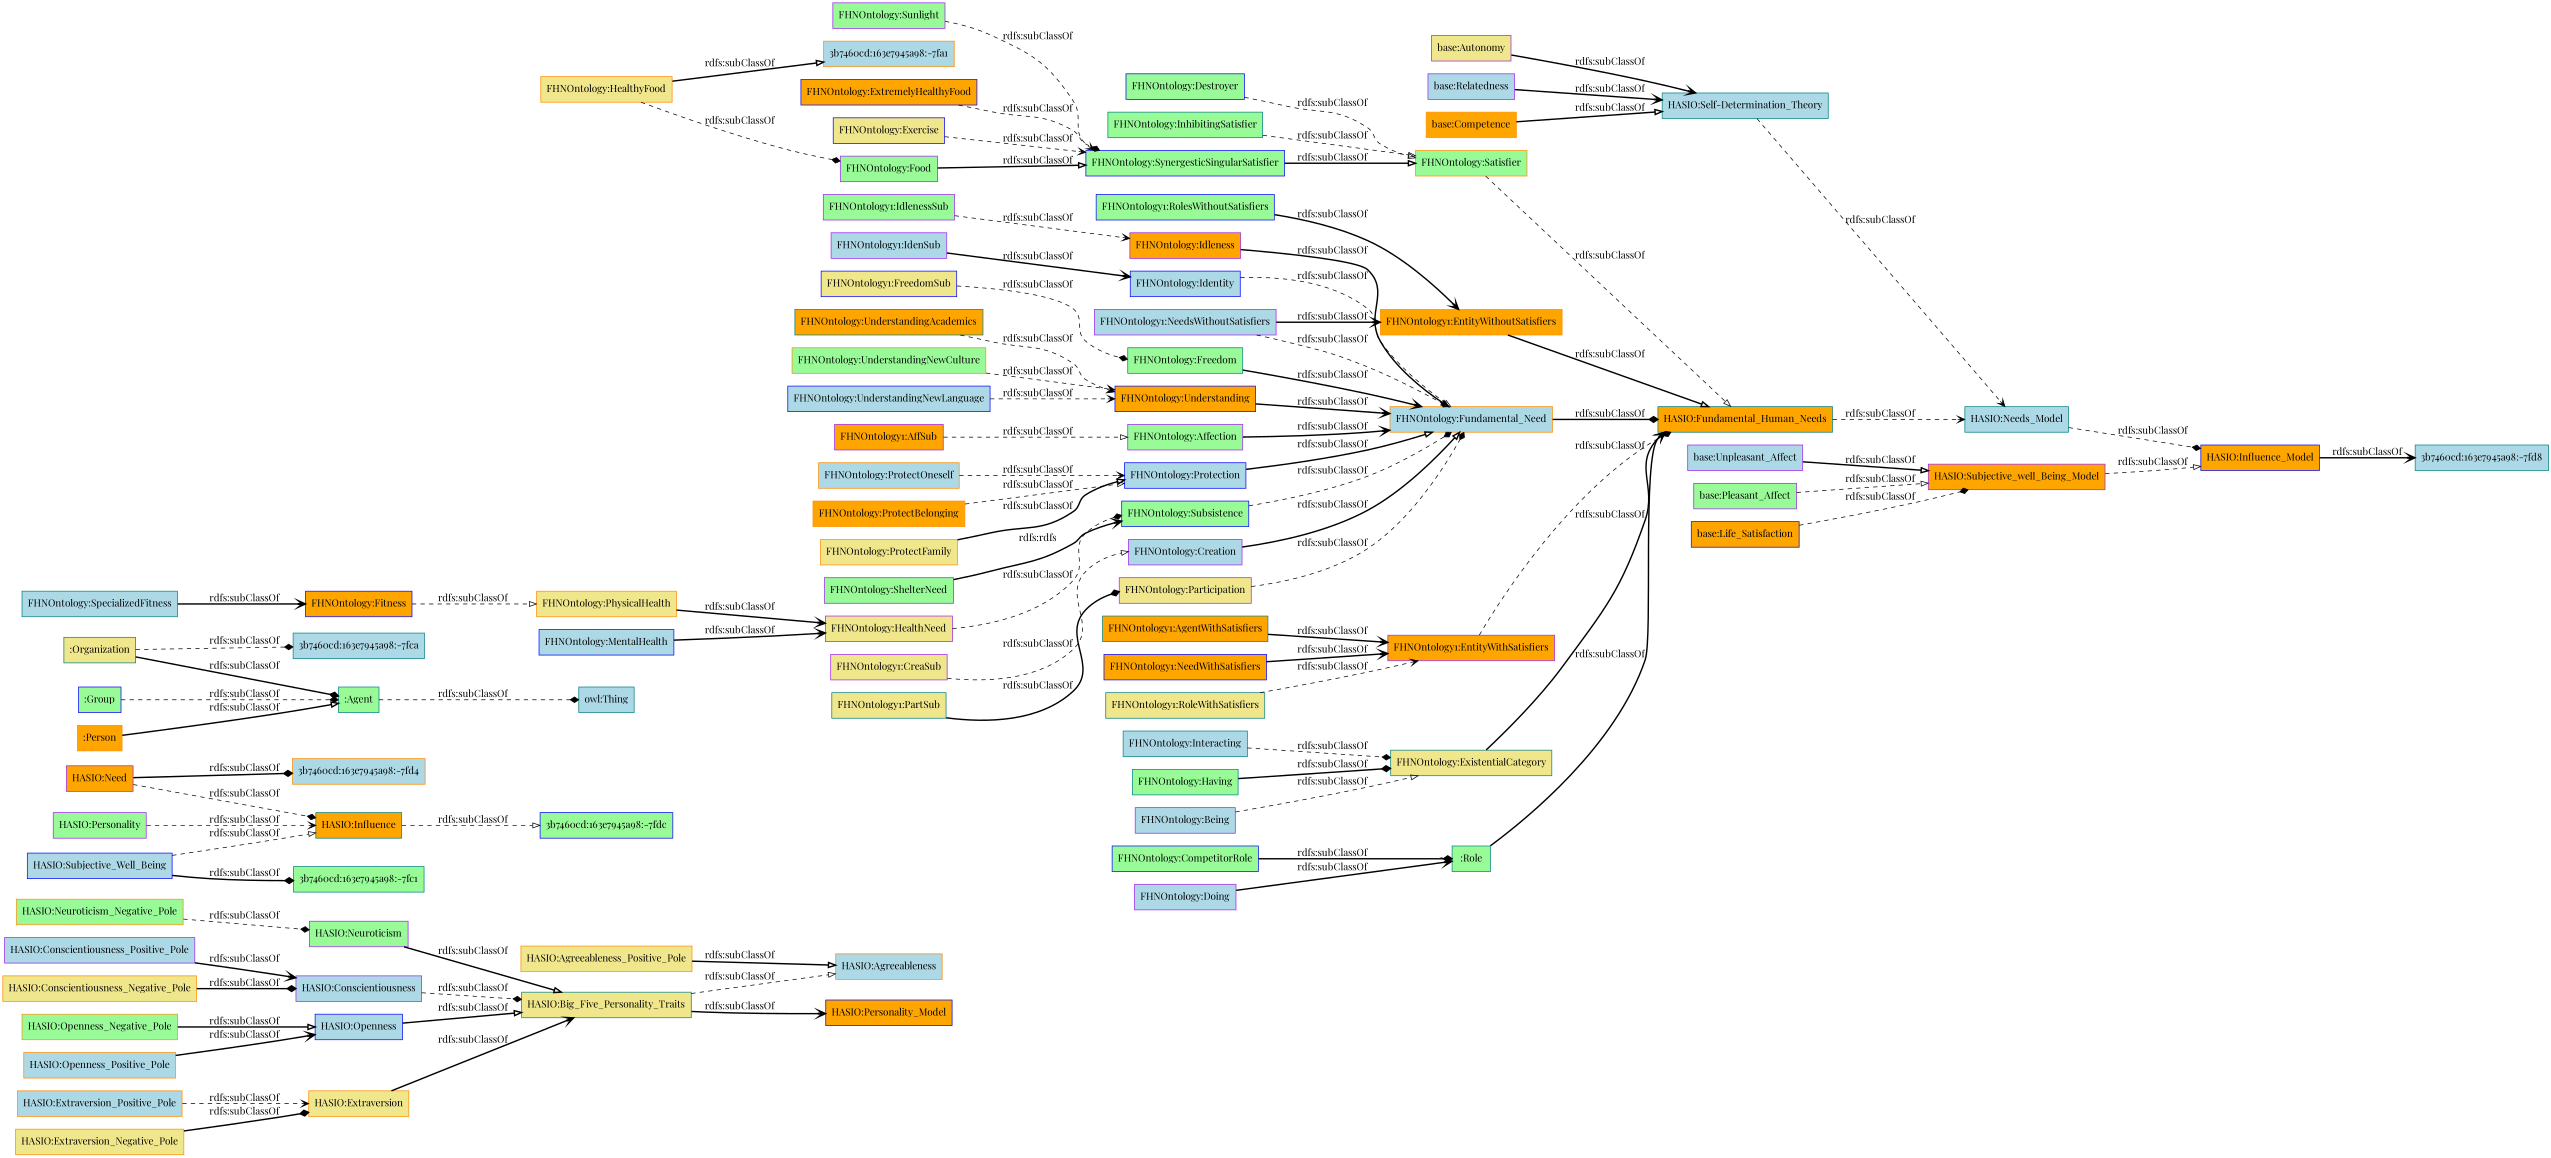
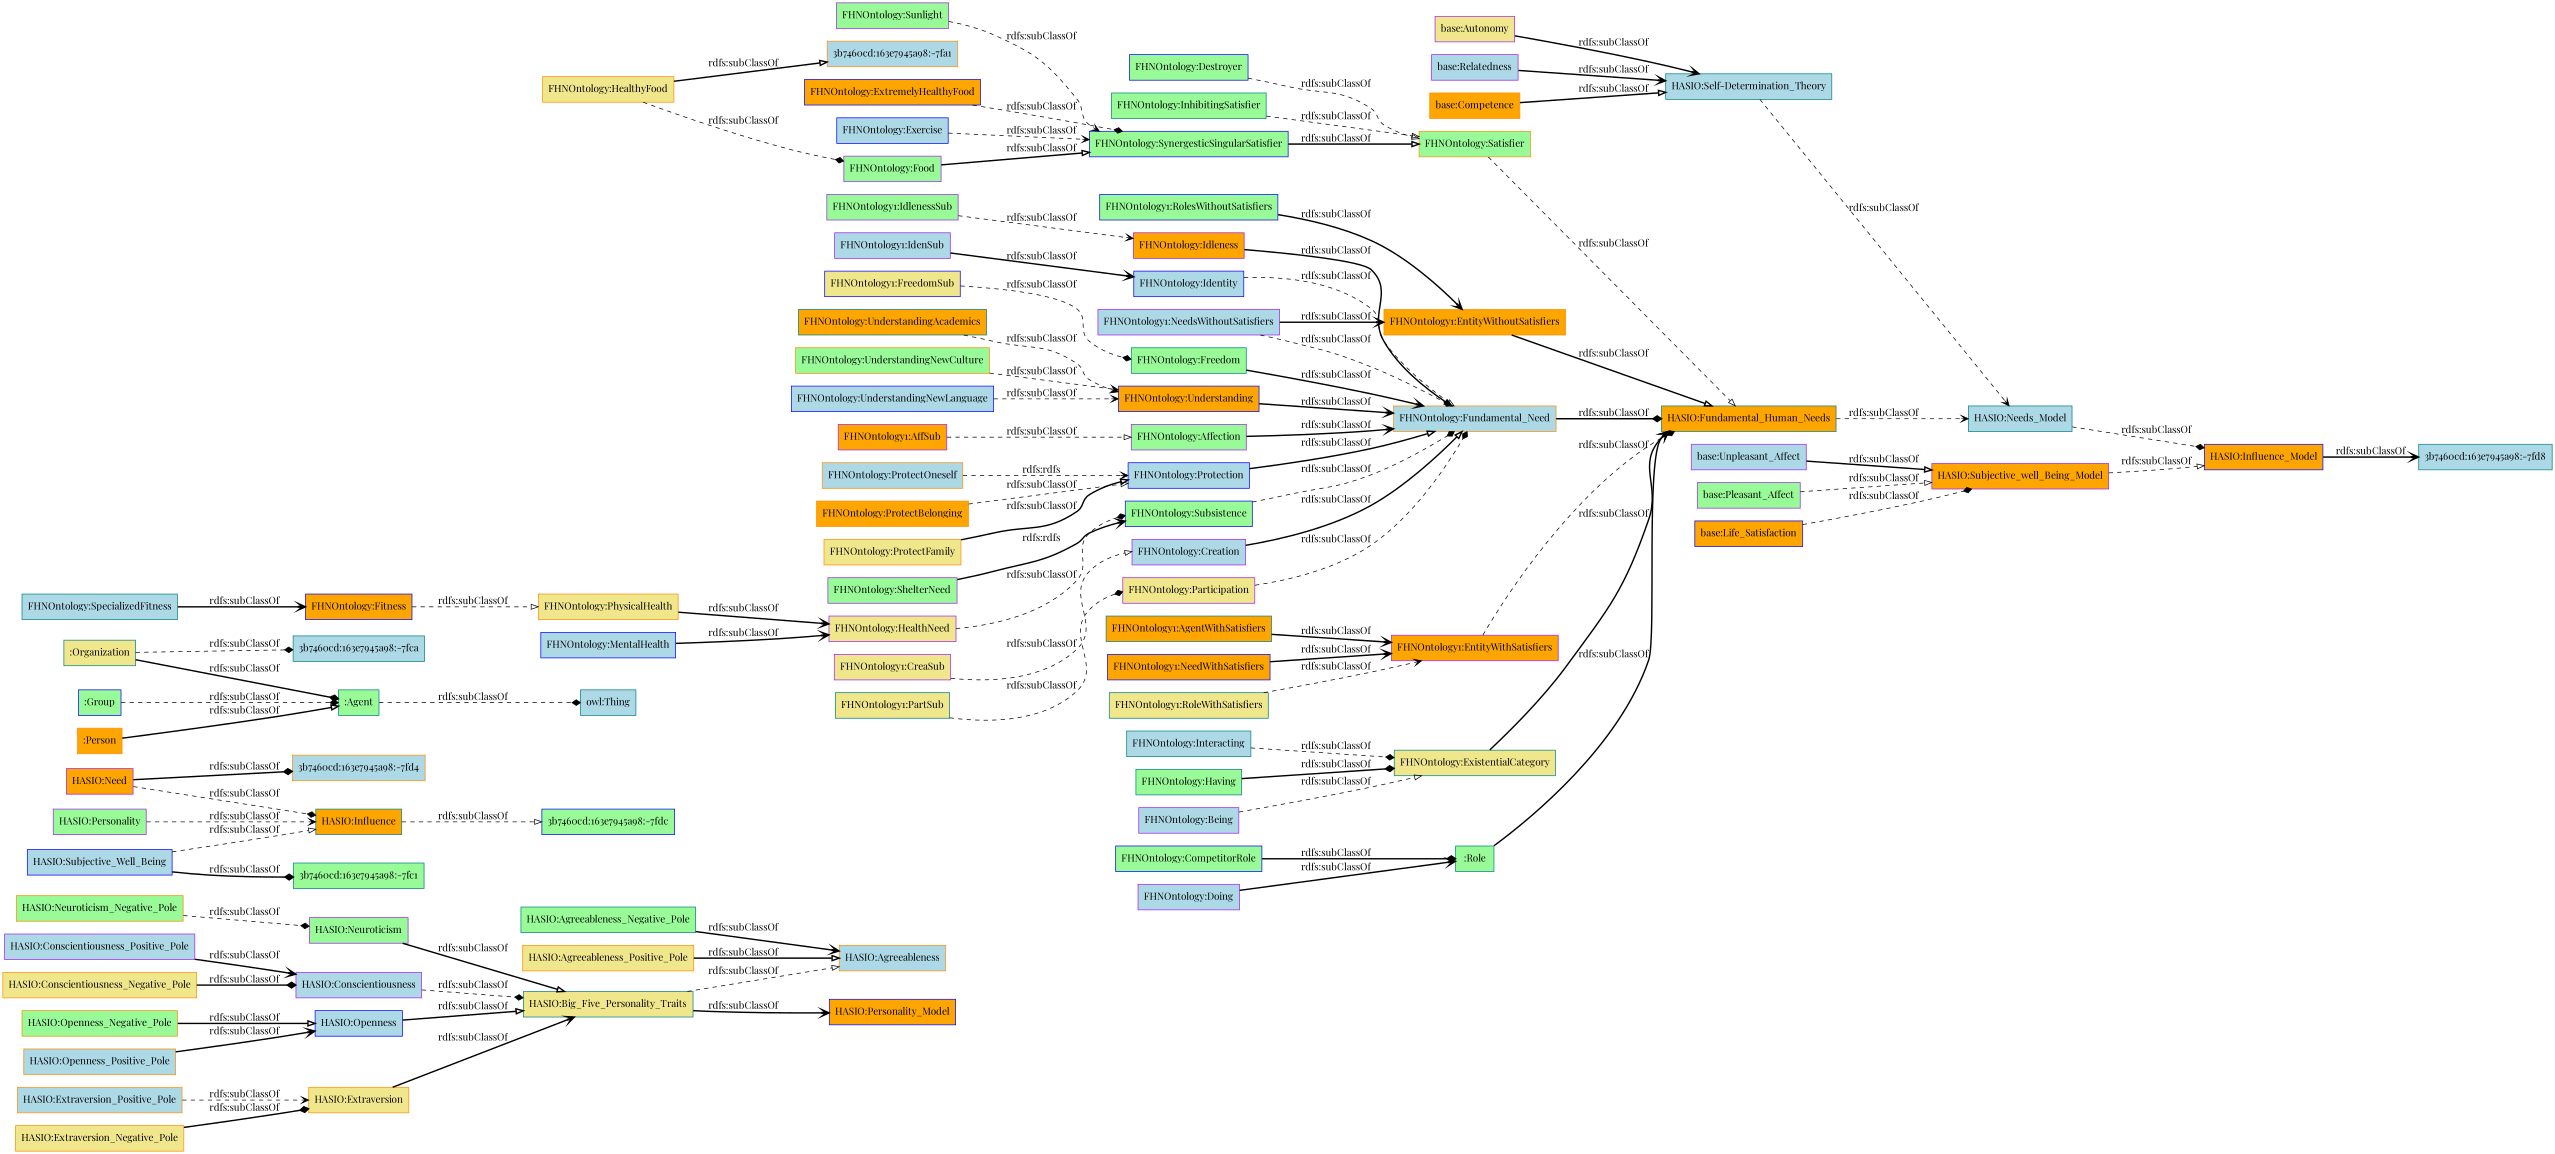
(889, 131) -> (892, 131)
(1038, 470) -> (1042, 470)
(1066, 696) -> (1070, 696)
none -> (608, 920)
